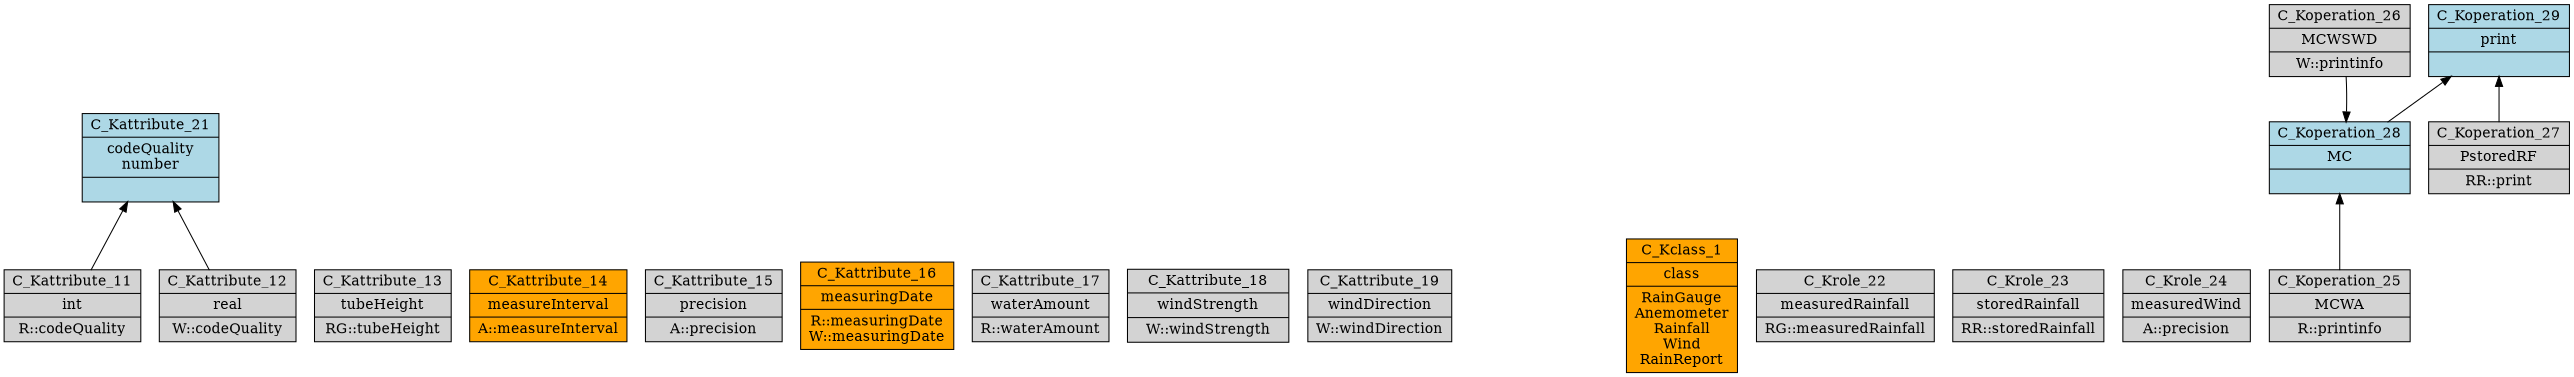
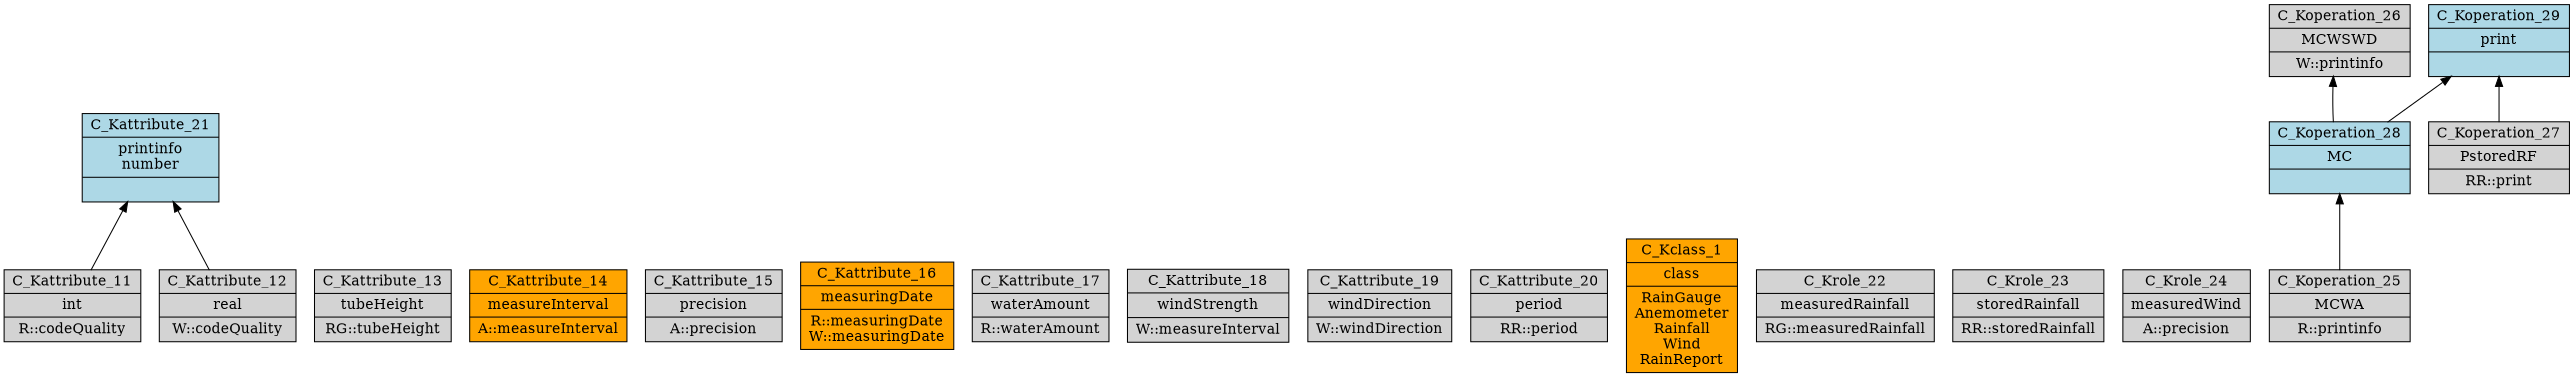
(2347, 94) -> (2333, 104)
(151, 149) -> (151, 149)
none -> (1539, 306)
(1208, 329) -> (1208, 329)
